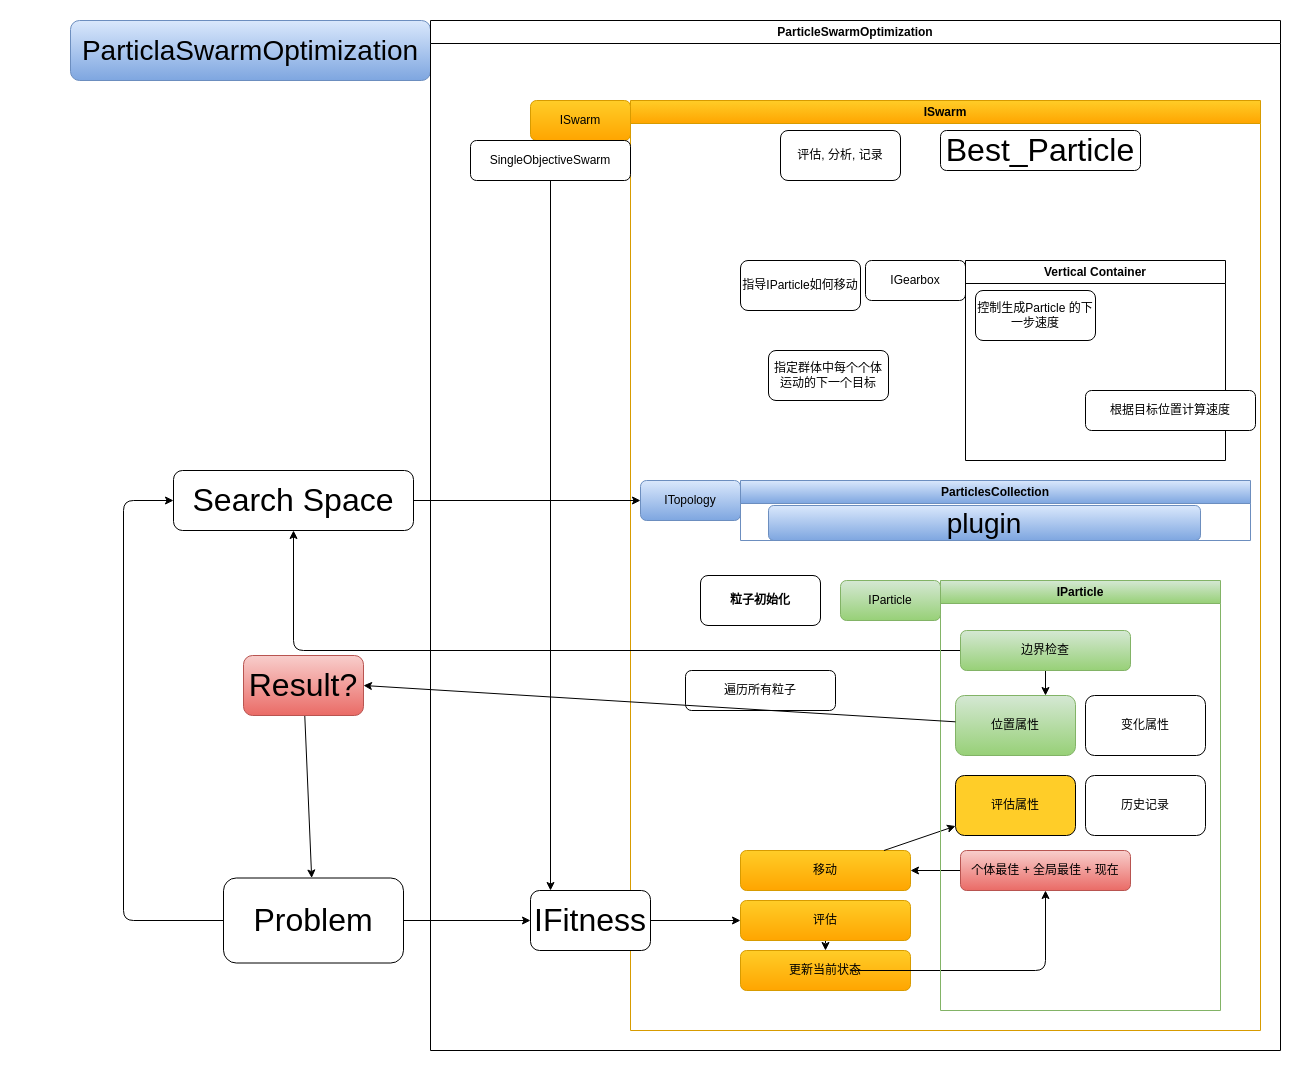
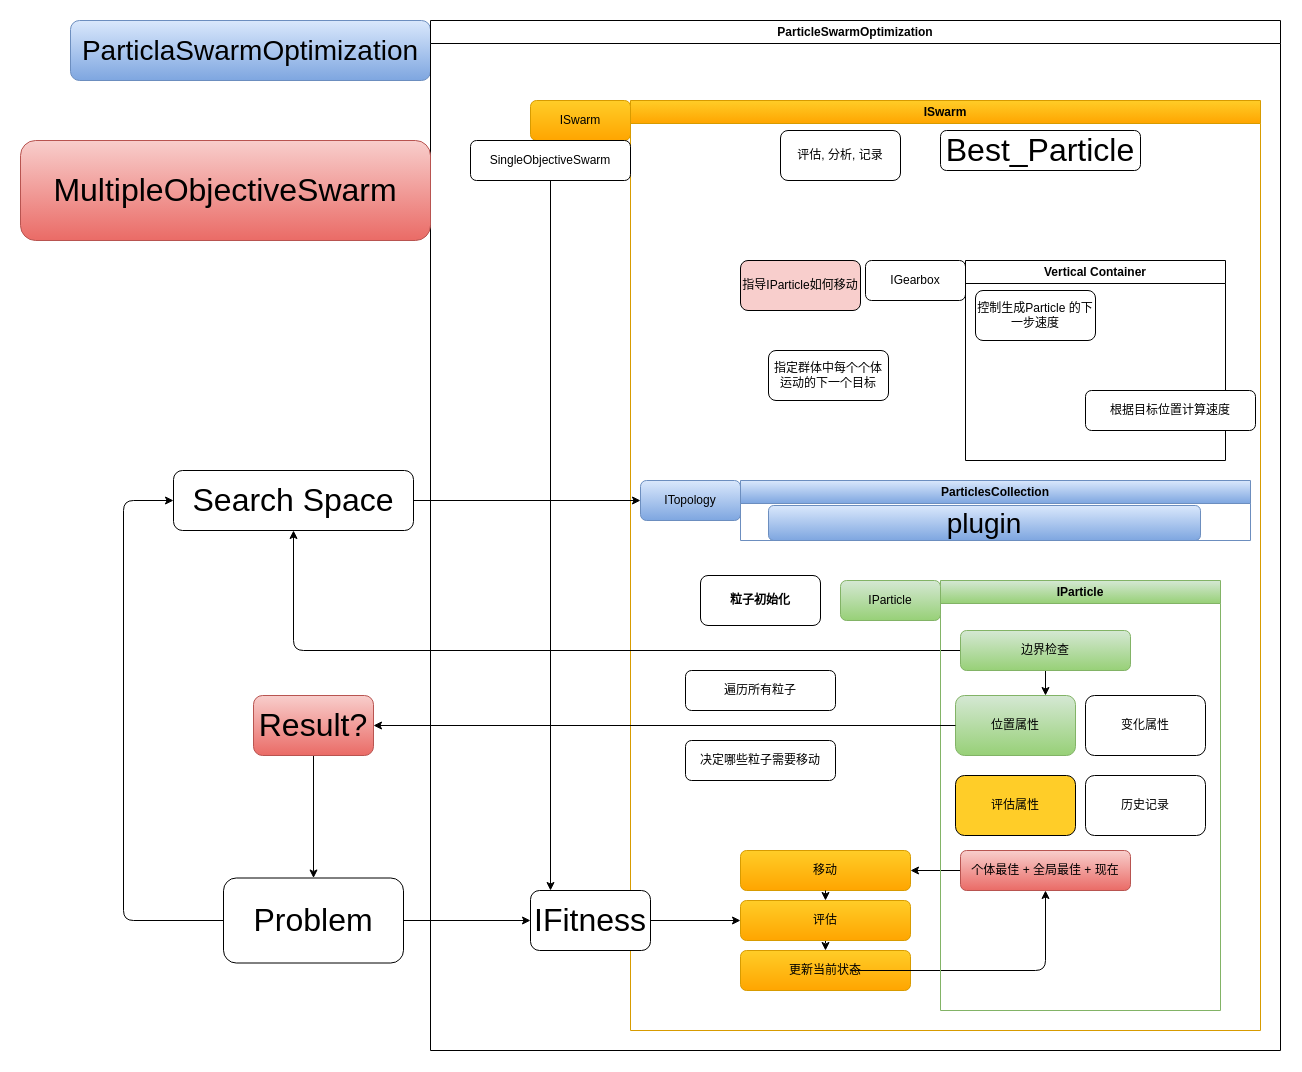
none -> (226, 191)
(801, 286) -> (801, 286)
(304, 686) -> (314, 726)
none -> (761, 761)
(916, 839) -> (826, 892)
